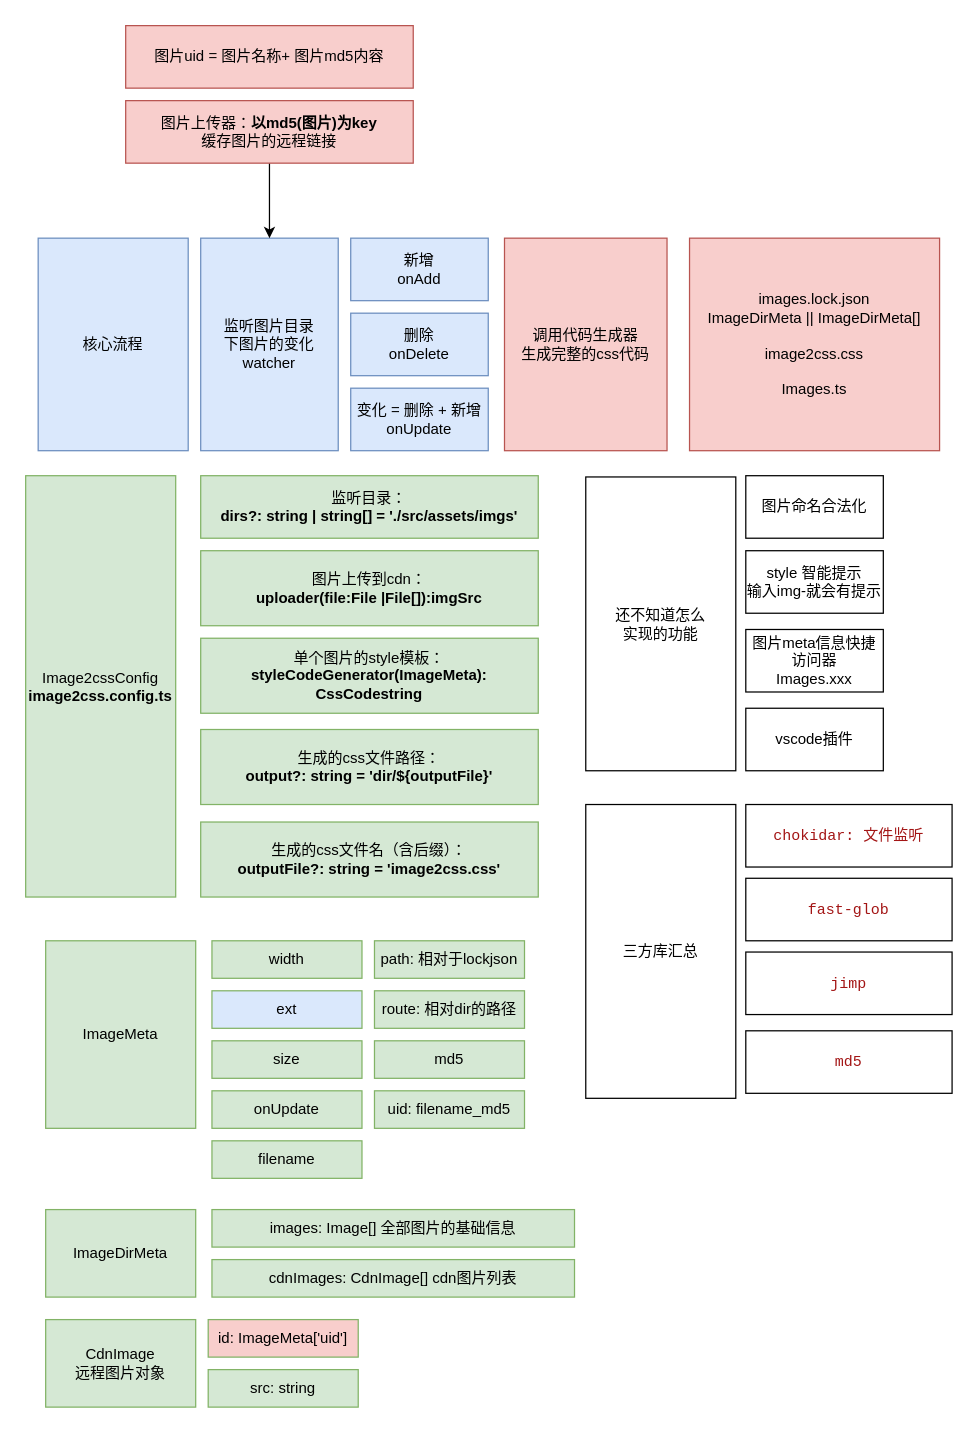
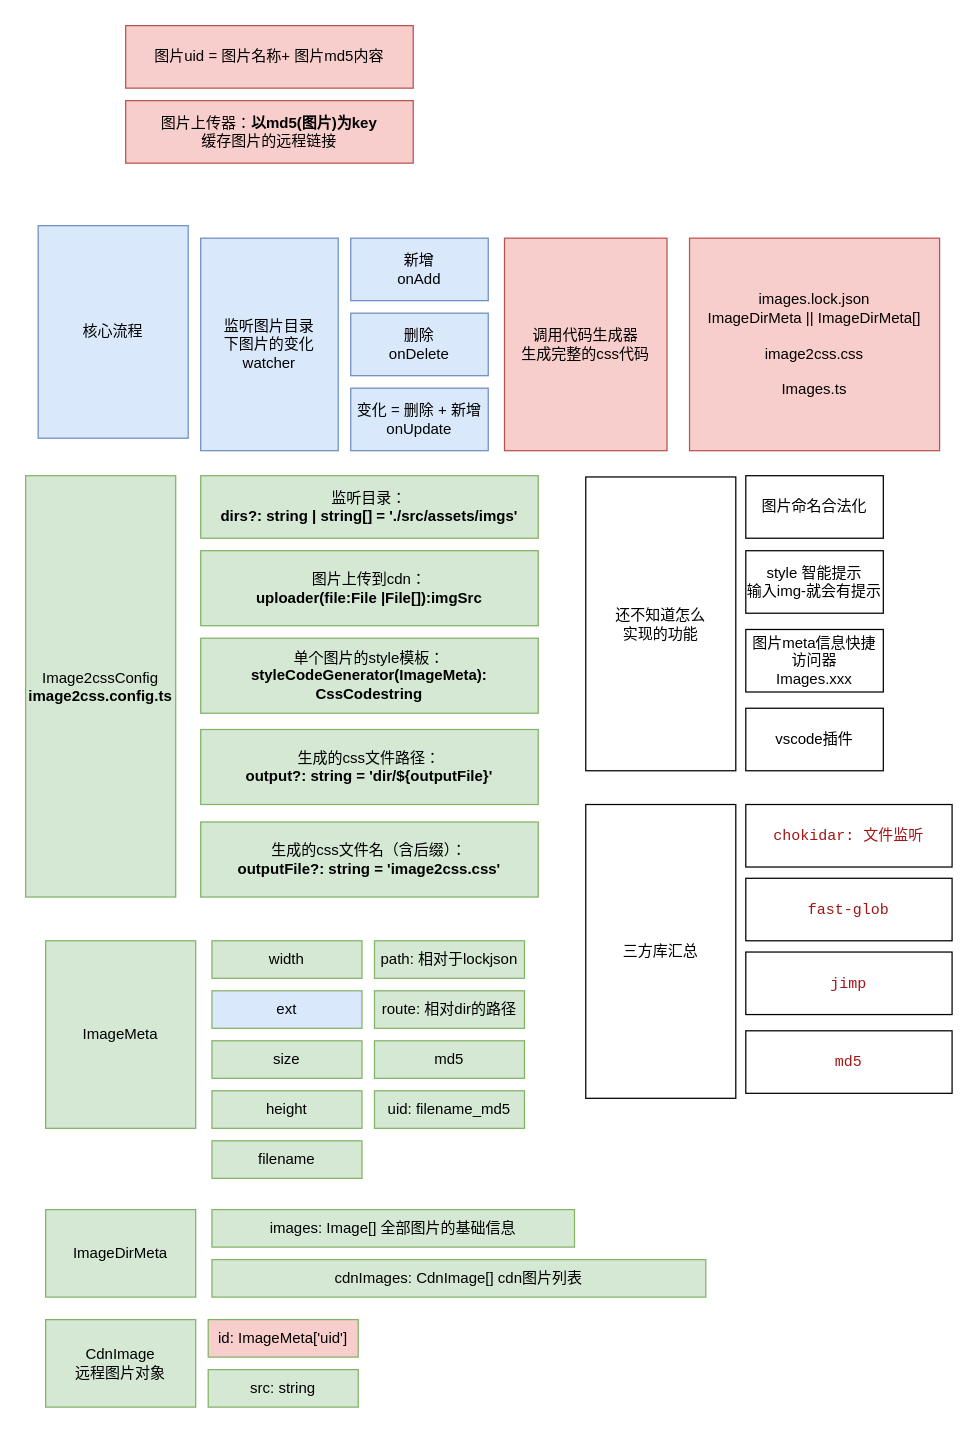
(269, 196) -> none
(113, 344) -> (113, 332)
(287, 1109) -> (287, 1109)
(393, 1278) -> (459, 1278)
